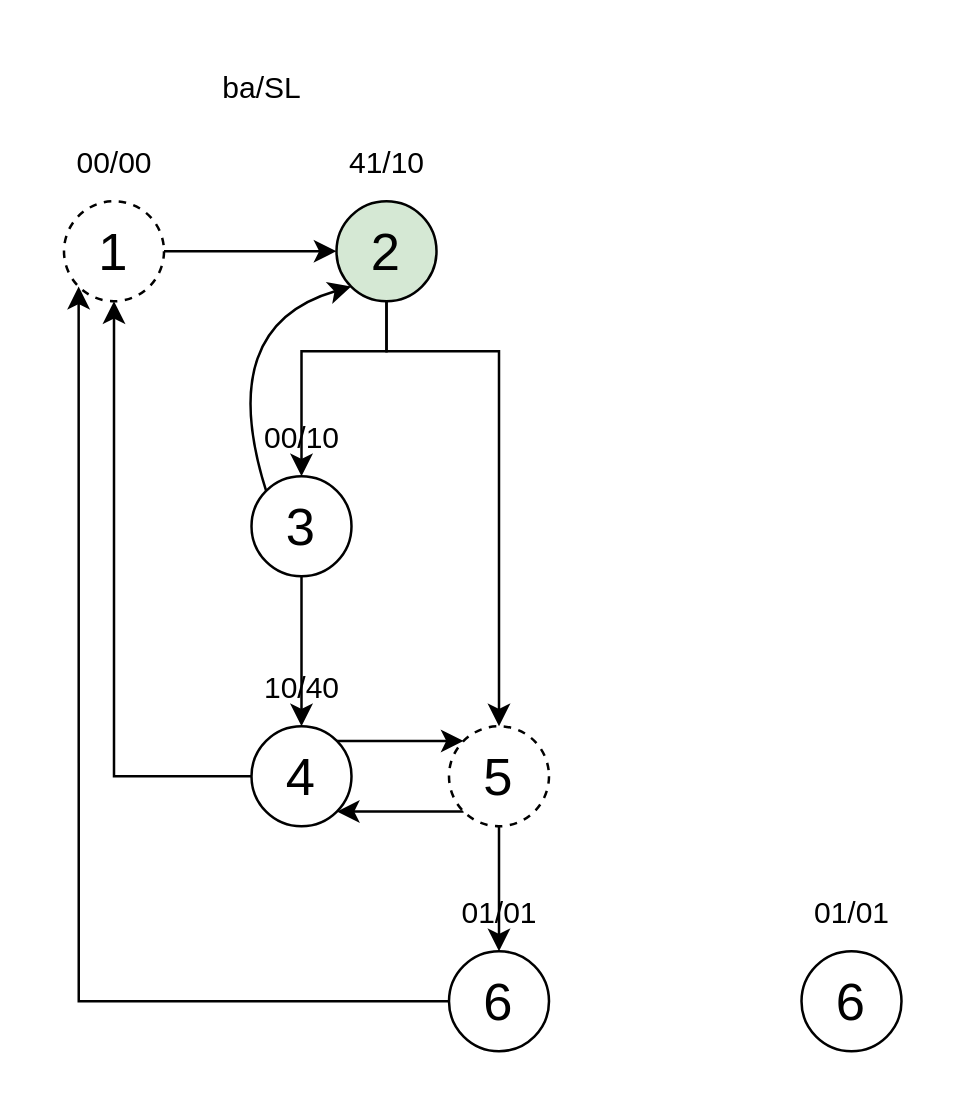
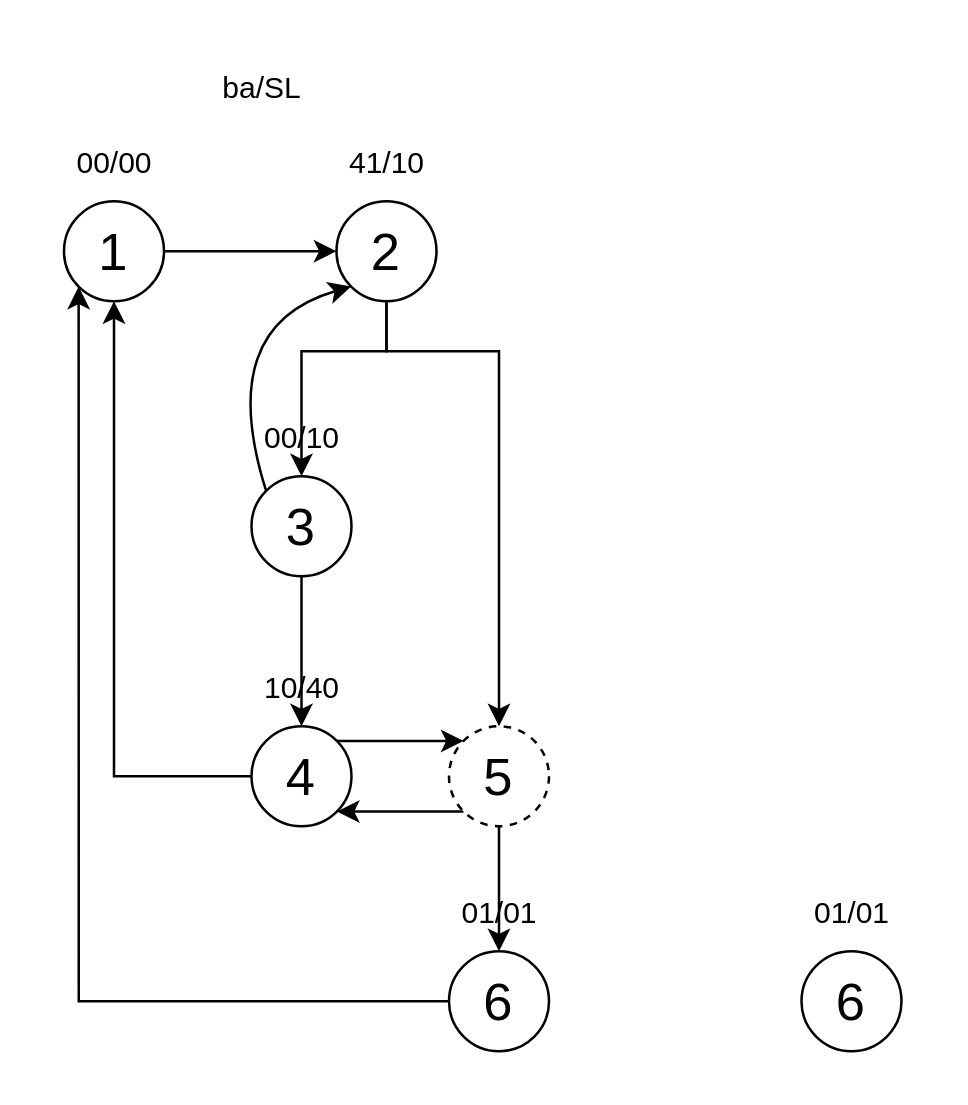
(114, 251) -> (114, 251)
(386, 251) -> (386, 251)
